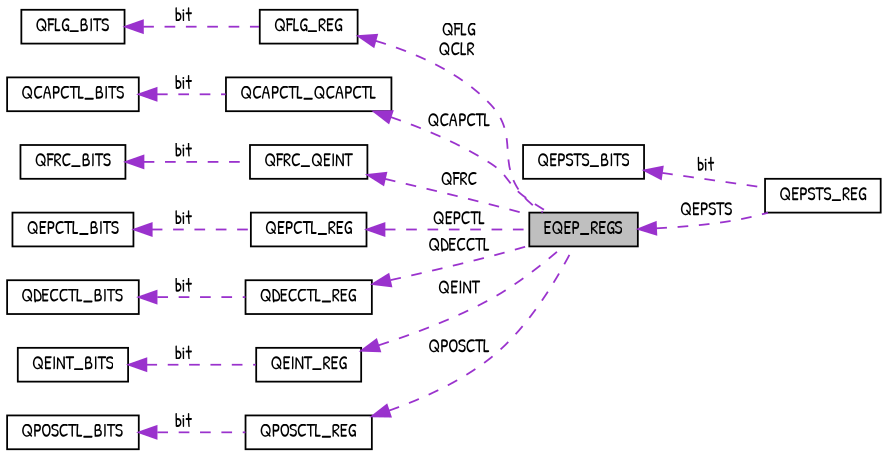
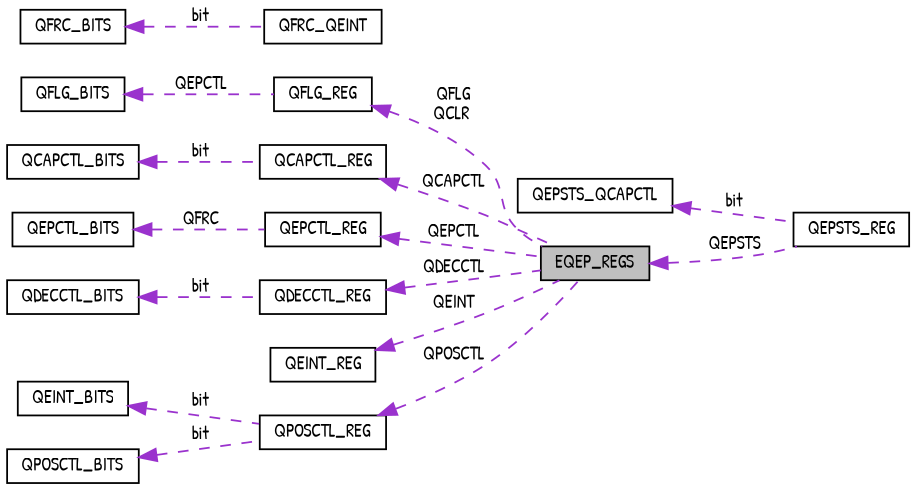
(182, 17) -> (199, 85)
(309, 94) -> (323, 162)
(584, 162) -> (595, 196)
(457, 196) -> none
(182, 220) -> (199, 220)
(201, 365) -> (203, 416)
